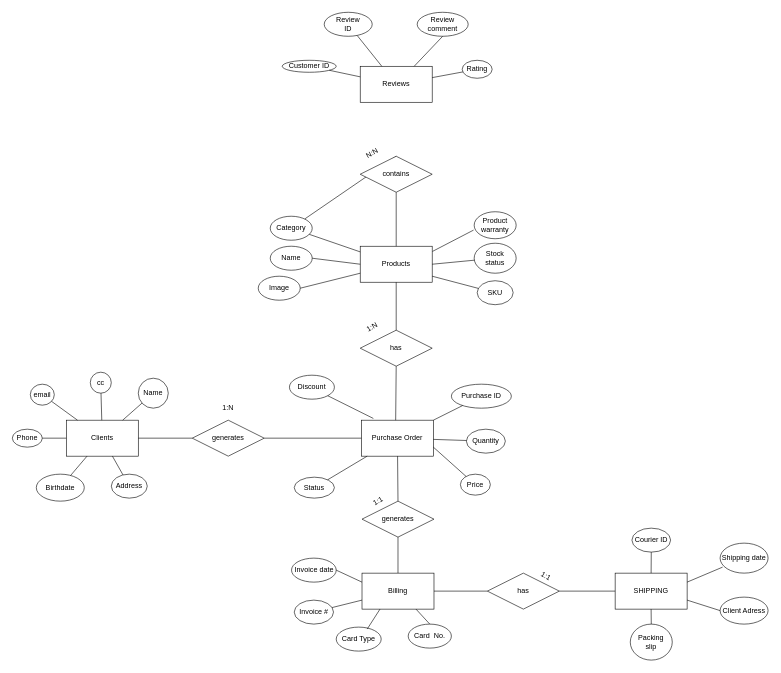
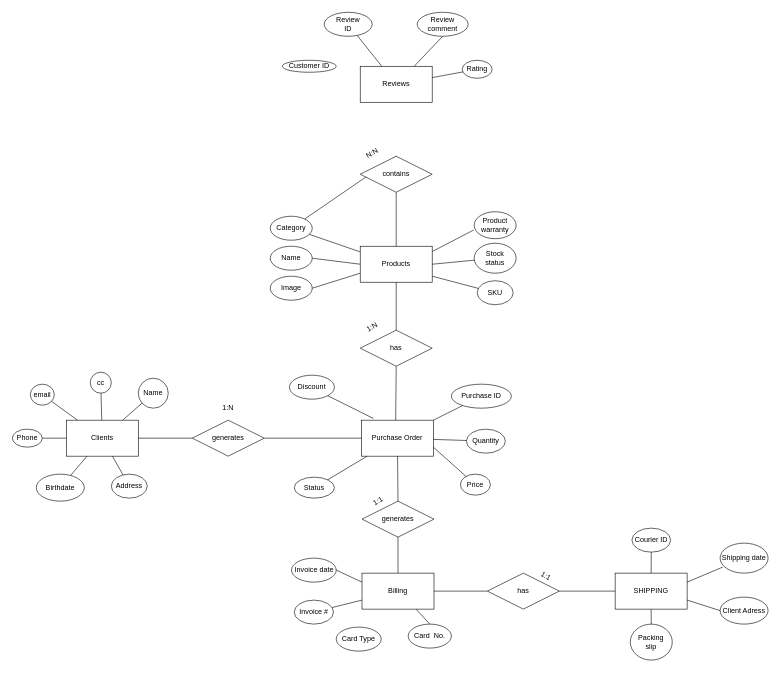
(344, 73) -> none
(279, 288) -> (291, 288)
(373, 620) -> none
